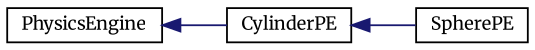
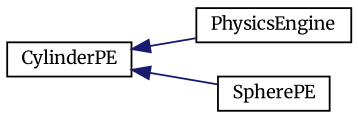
(204, 25) -> (173, 42)
